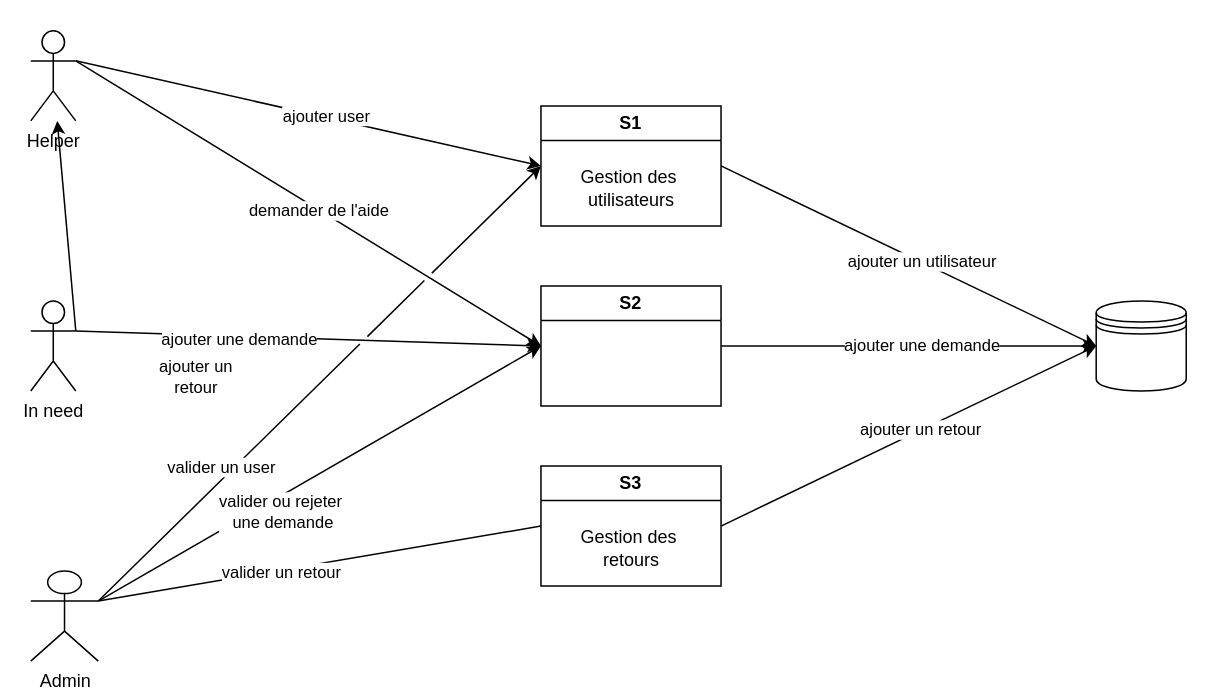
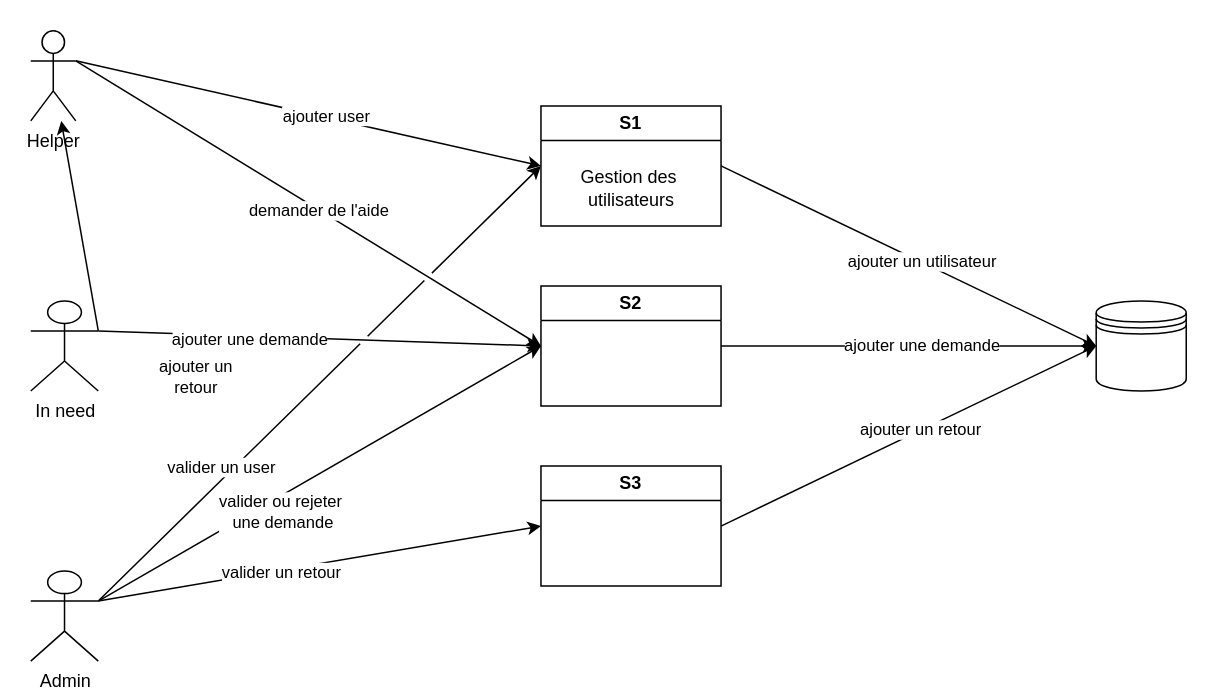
(53, 346) -> (65, 346)
(533, 527) -> (529, 528)
(631, 548) -> none
